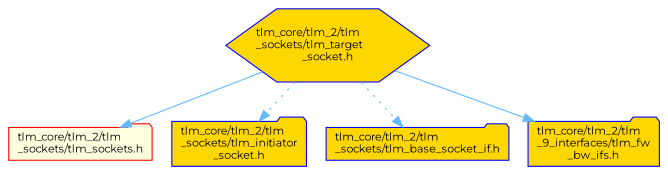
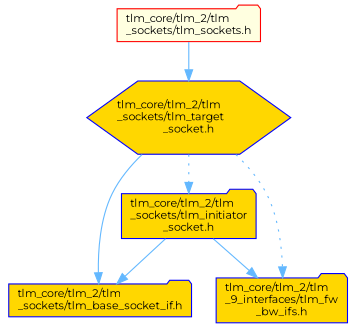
(459, 94) -> (272, 205)
(196, 98) -> (189, 56)
(378, 101) -> (106, 208)
none -> (231, 255)
none -> (145, 257)
